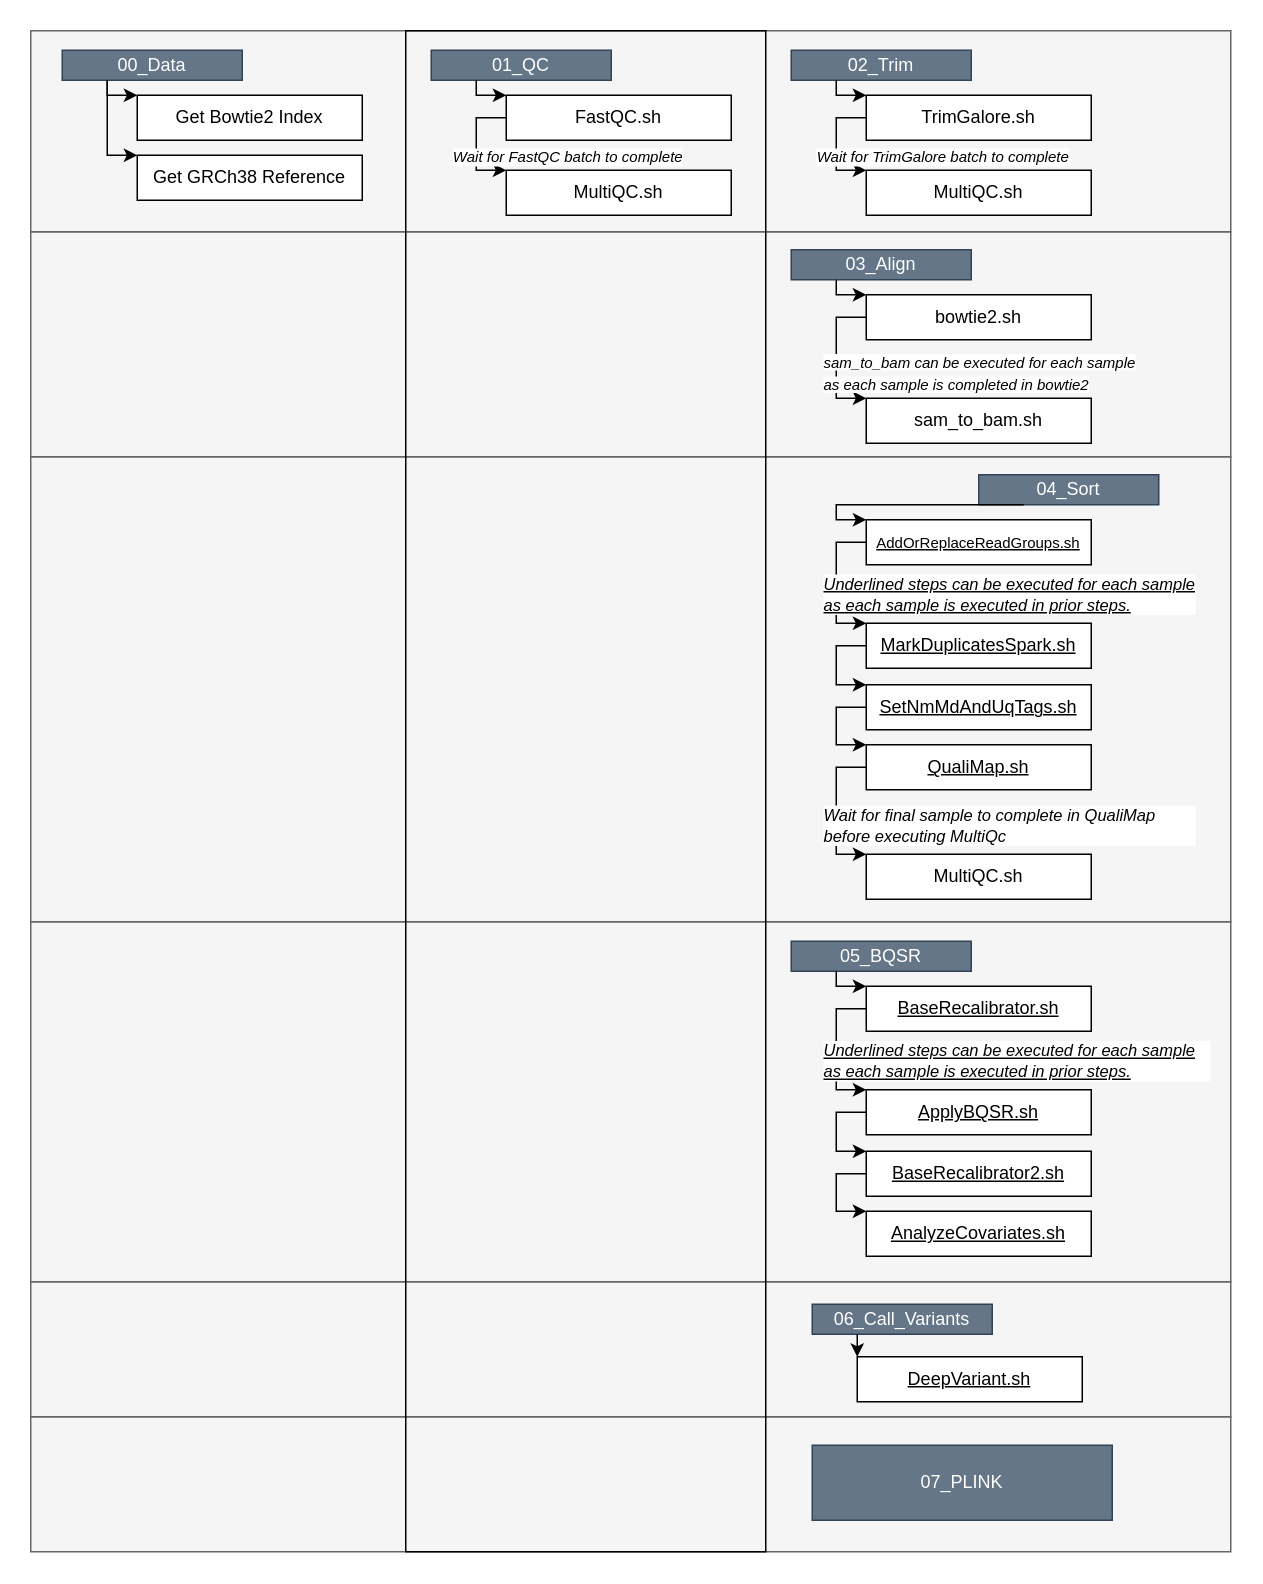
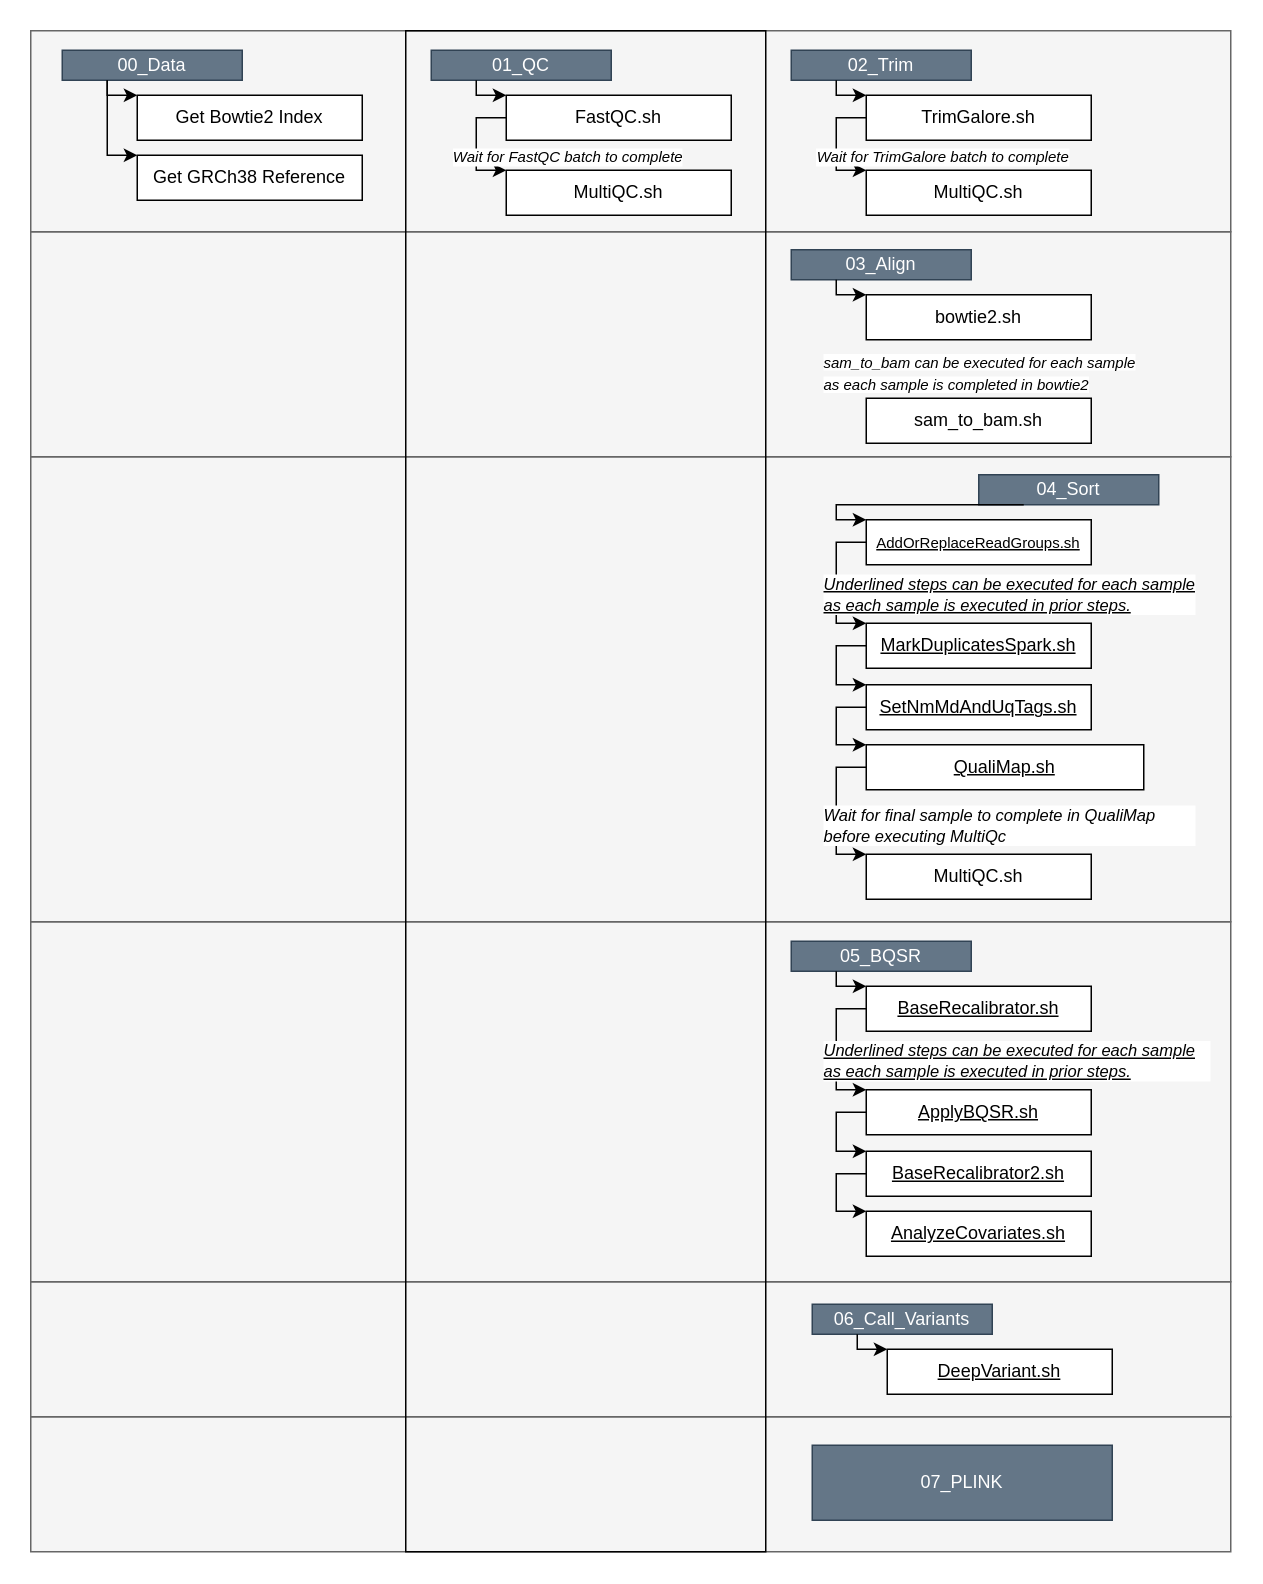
(836, 321) -> none
(979, 767) -> (1005, 767)
(970, 1379) -> (1000, 1372)
